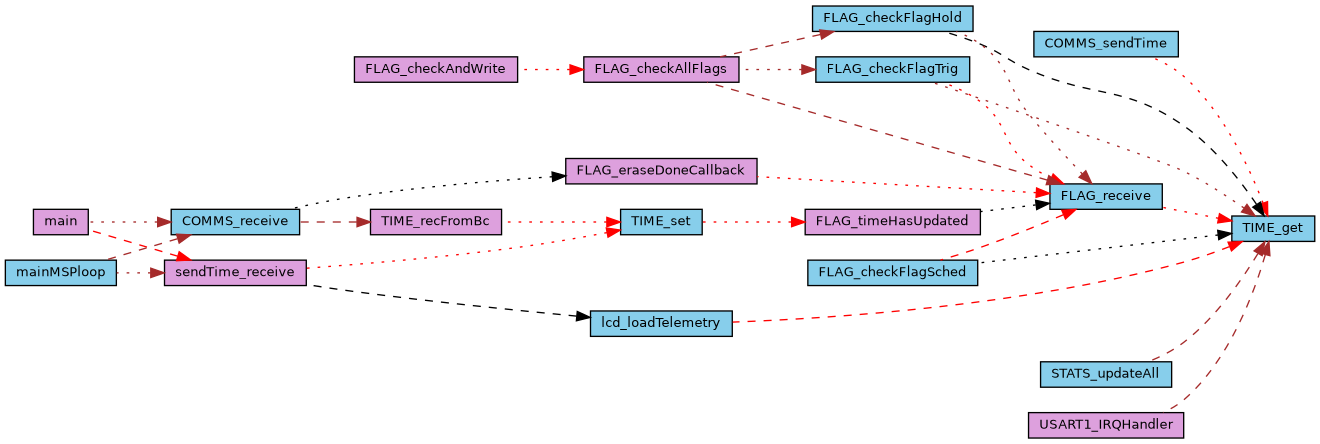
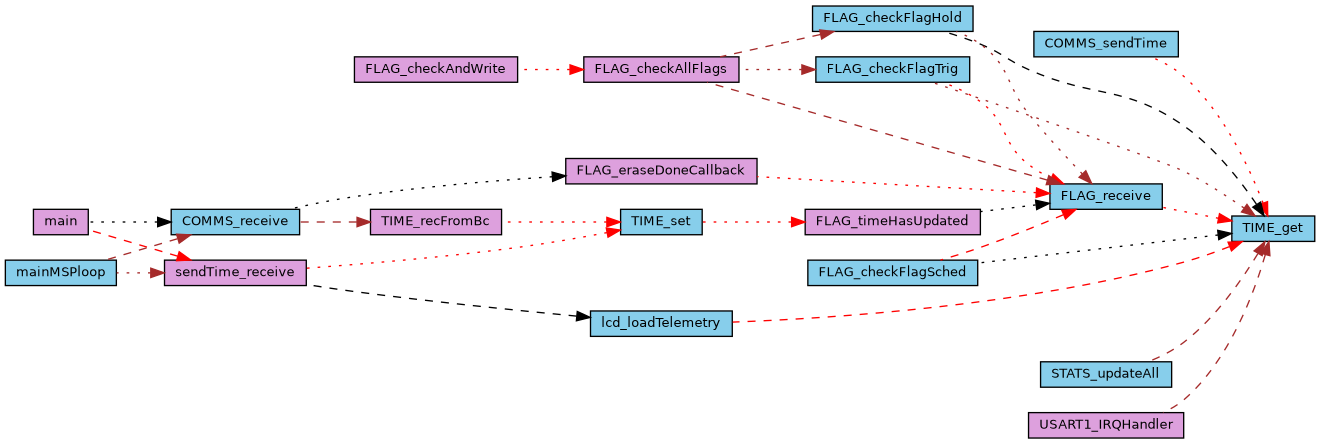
(123, 222) -> (123, 222)
